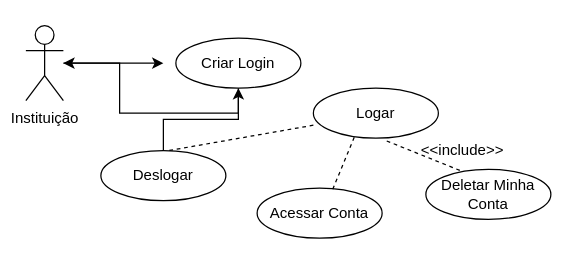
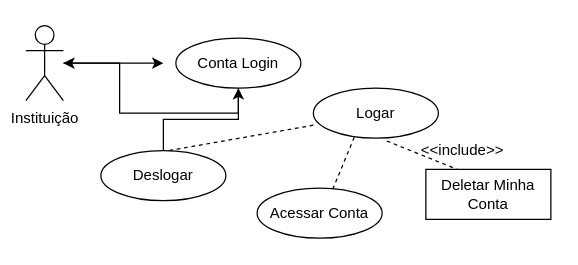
(238, 63) -> (238, 63)
(488, 194) -> (488, 194)
